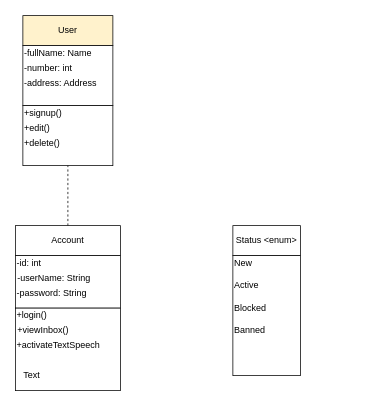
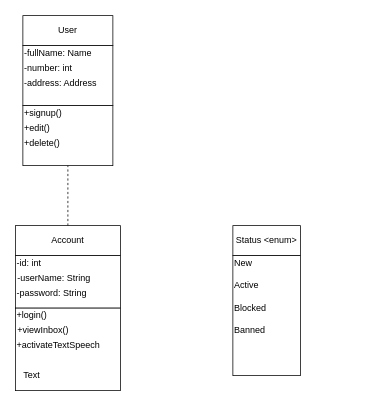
(68, 30) -> (68, 30)
